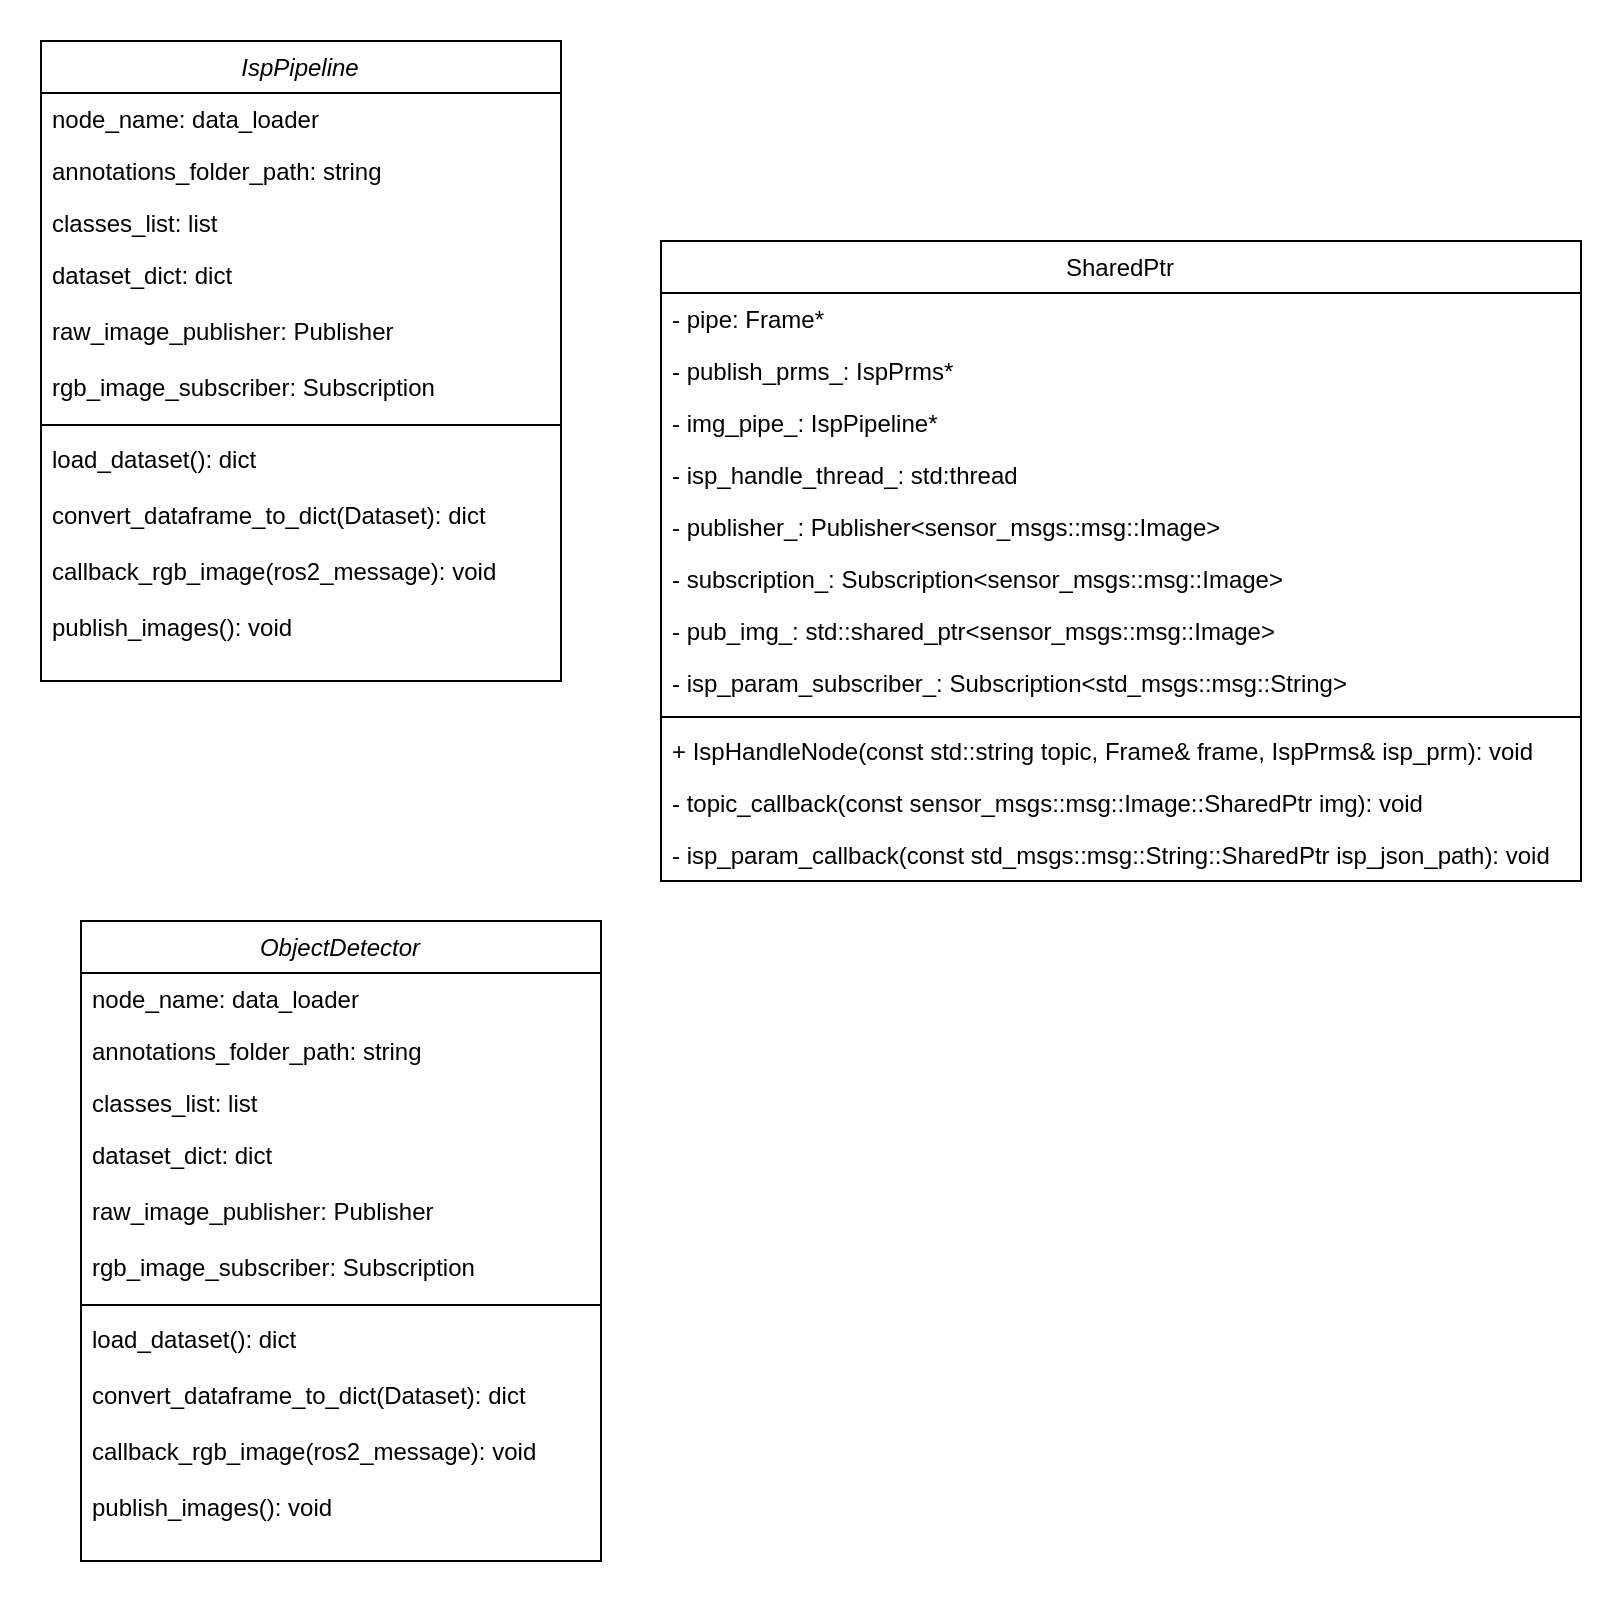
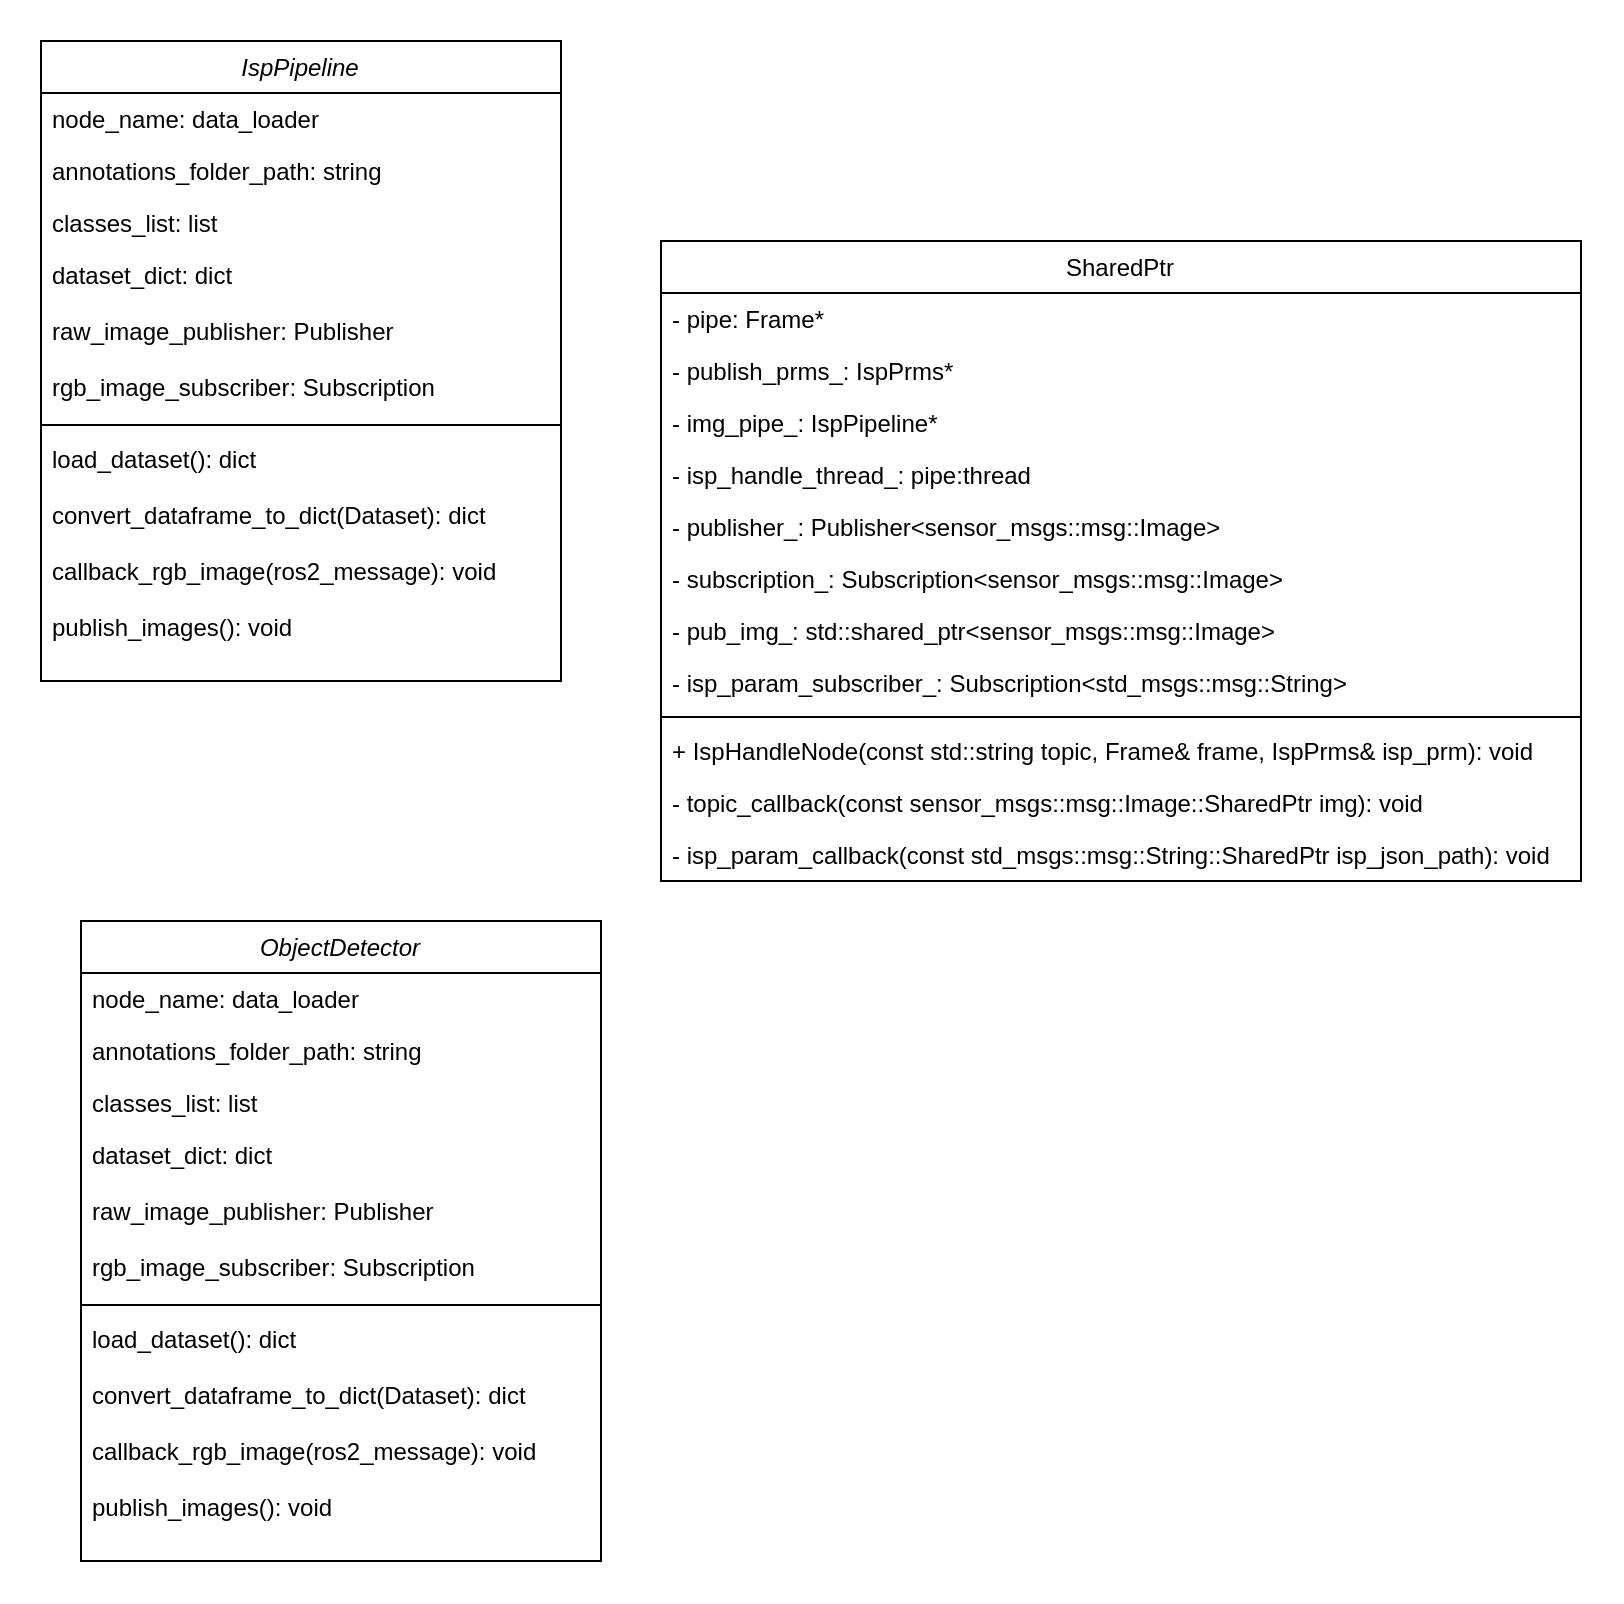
(868, 476) -> (872, 476)
